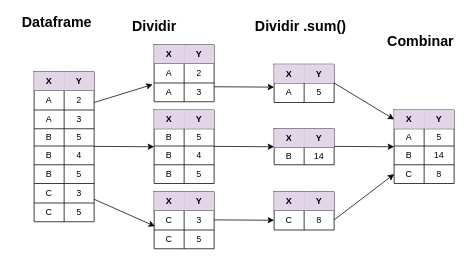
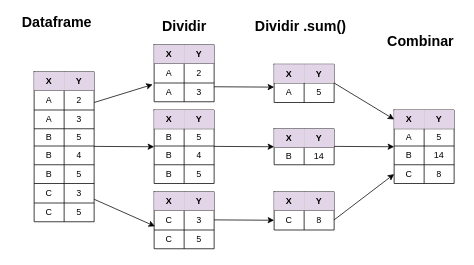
(154, 27) -> (184, 27)
